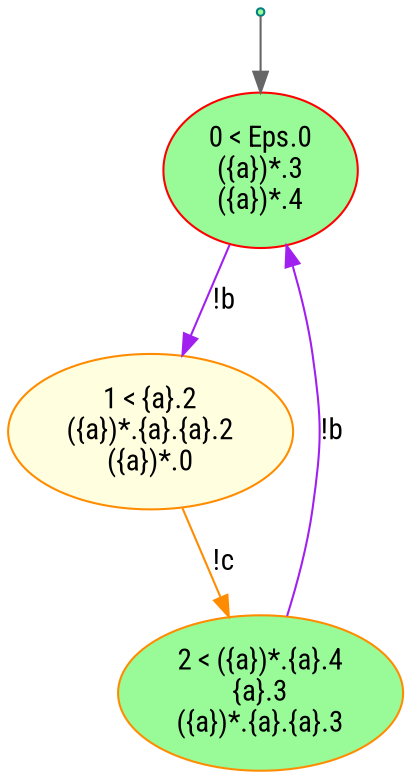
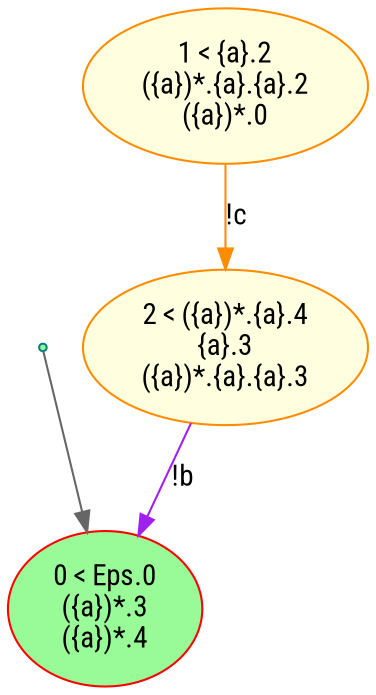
(210, 290) -> none
(261, 693) -> (225, 347)
